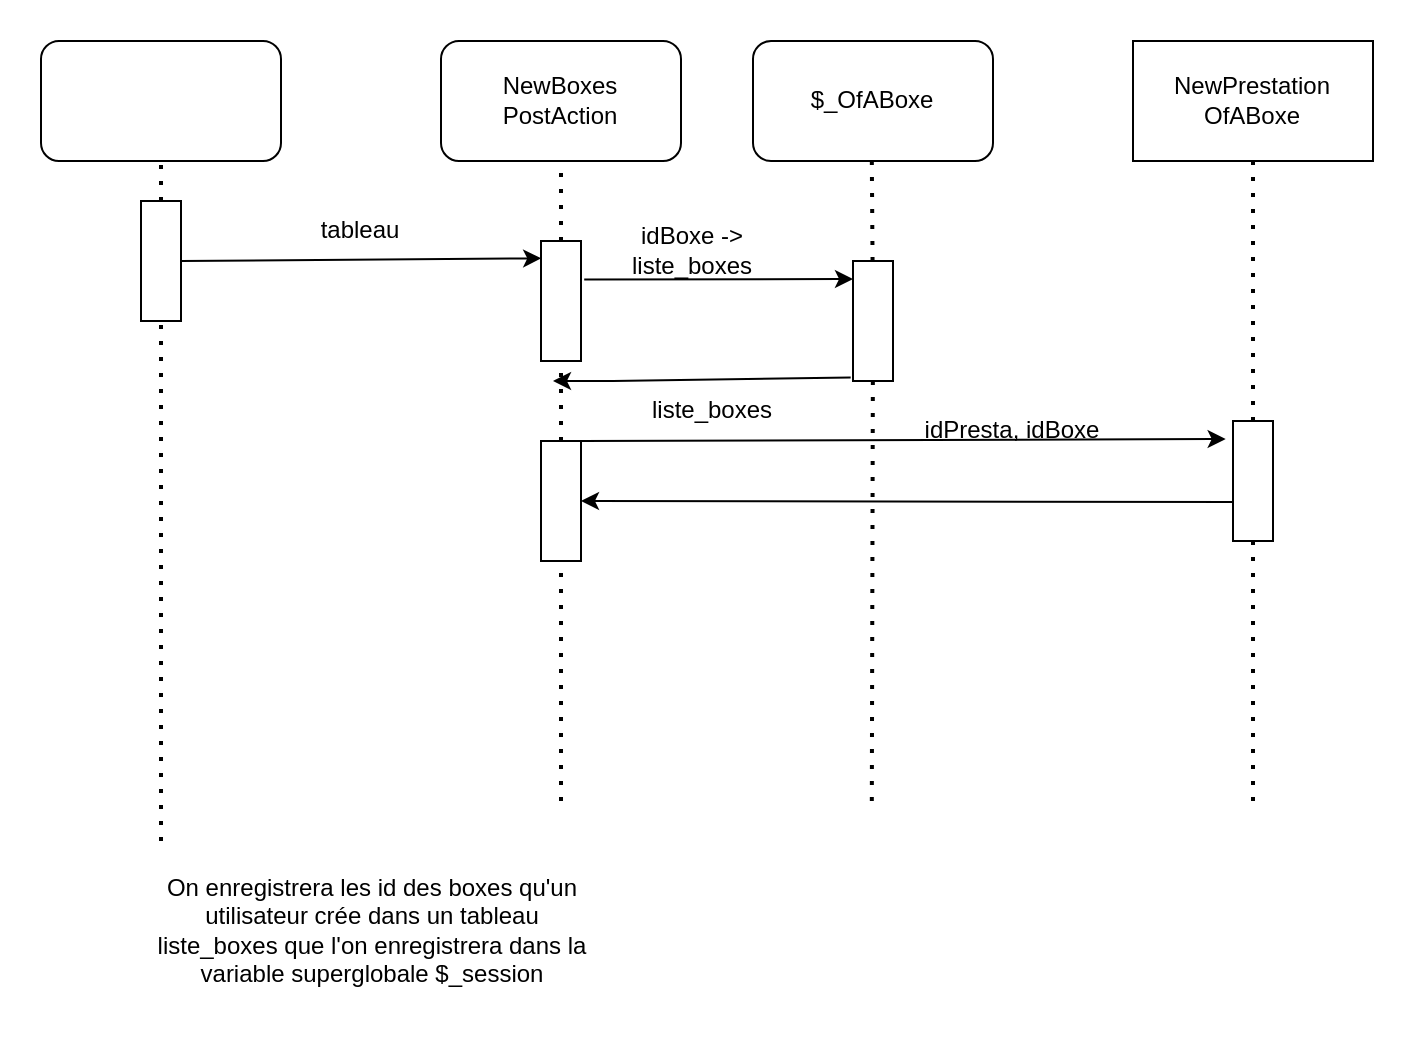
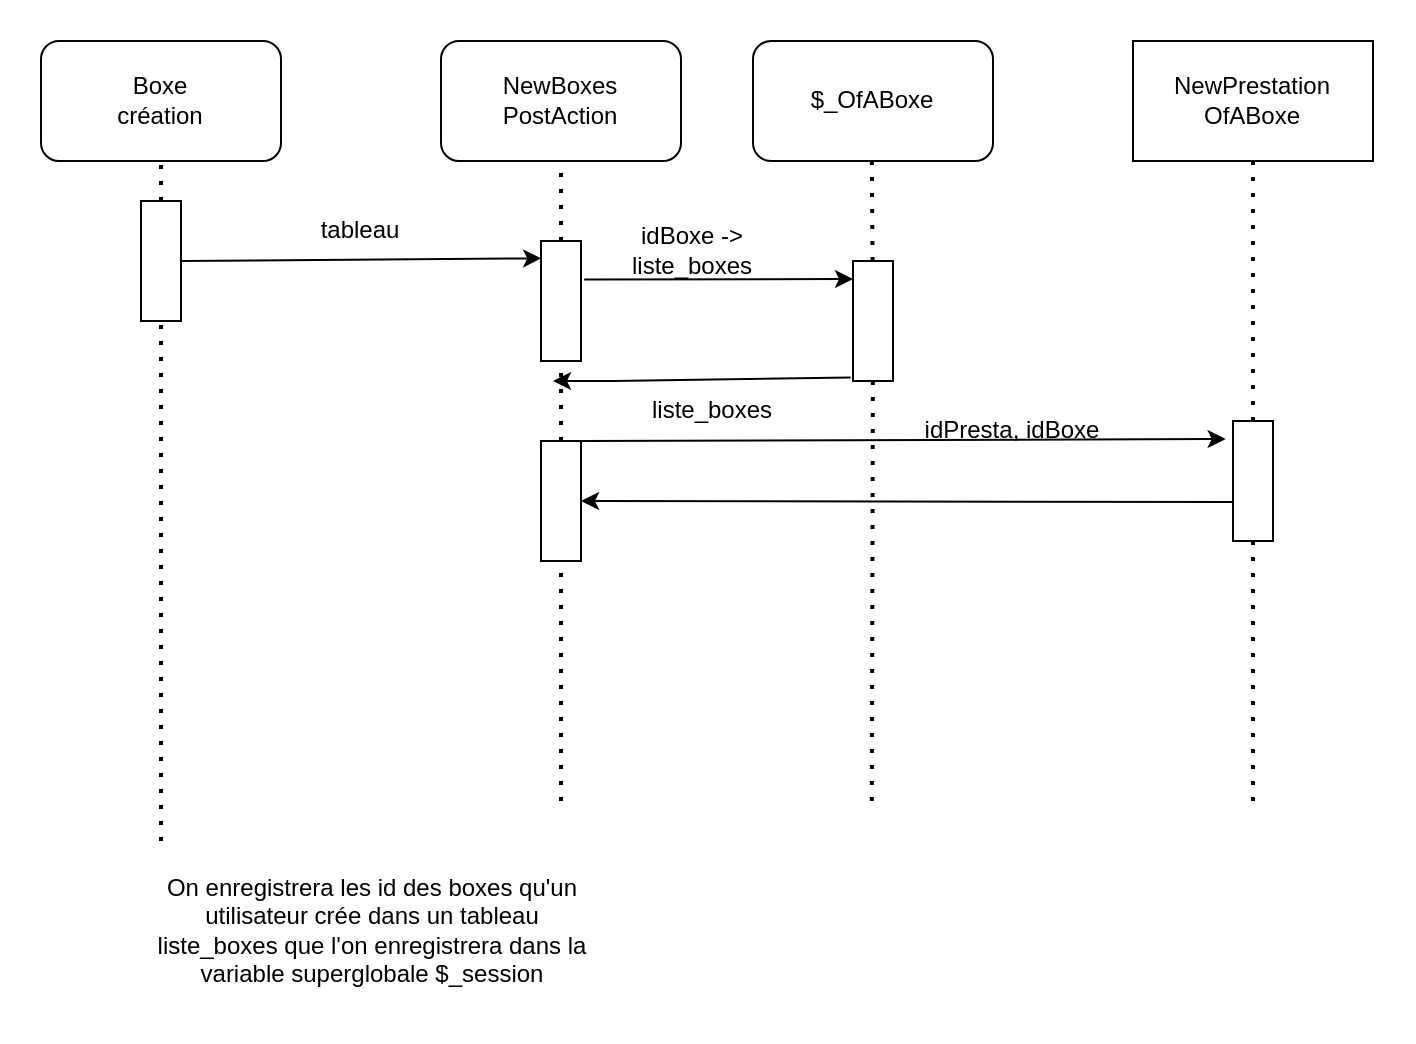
none -> (161, 101)
